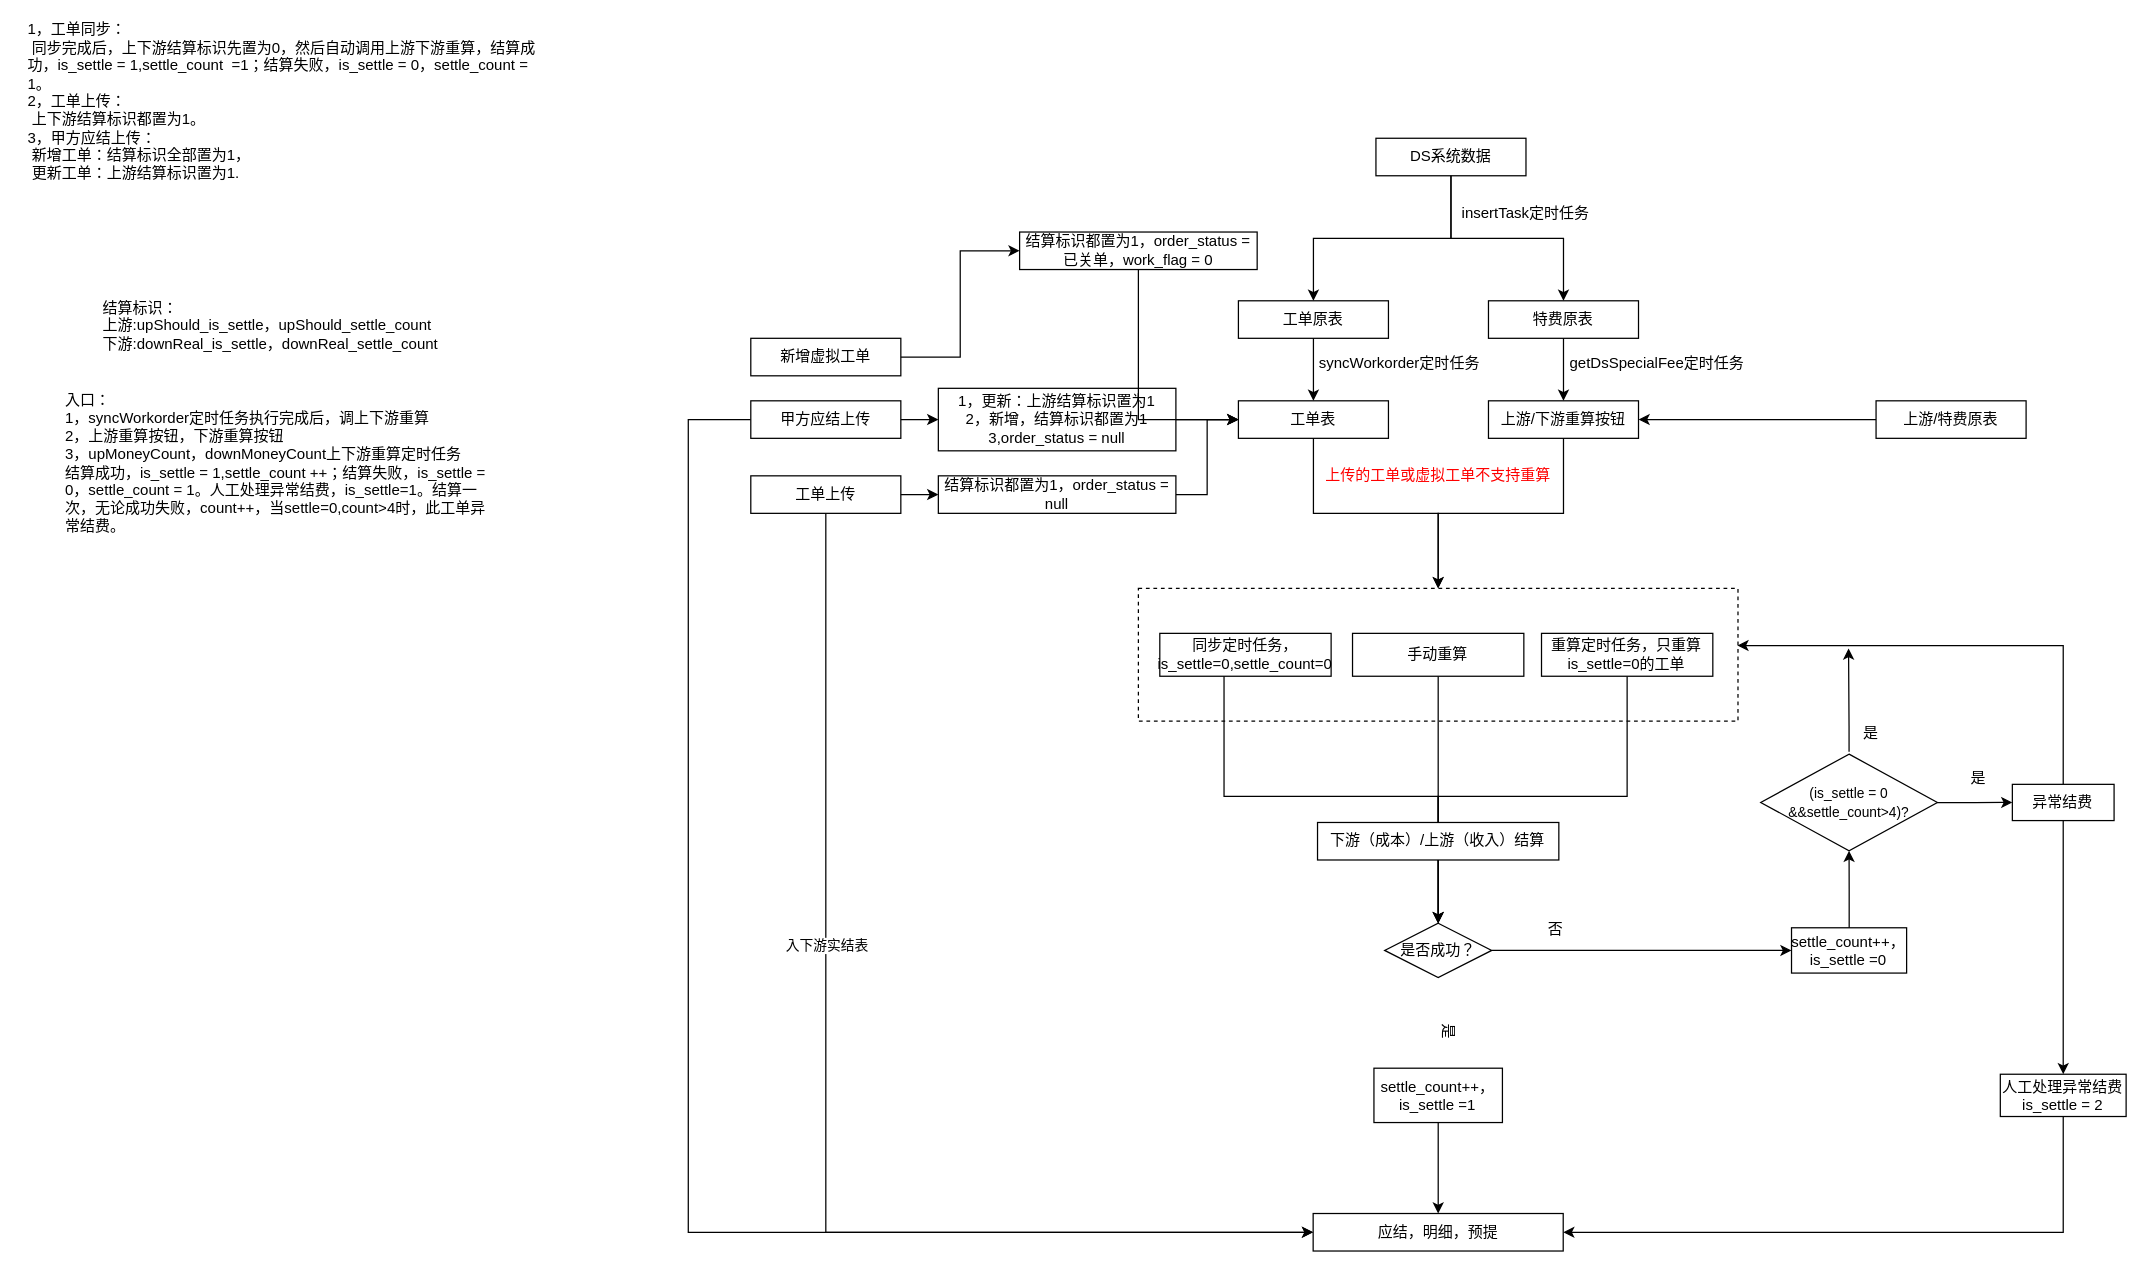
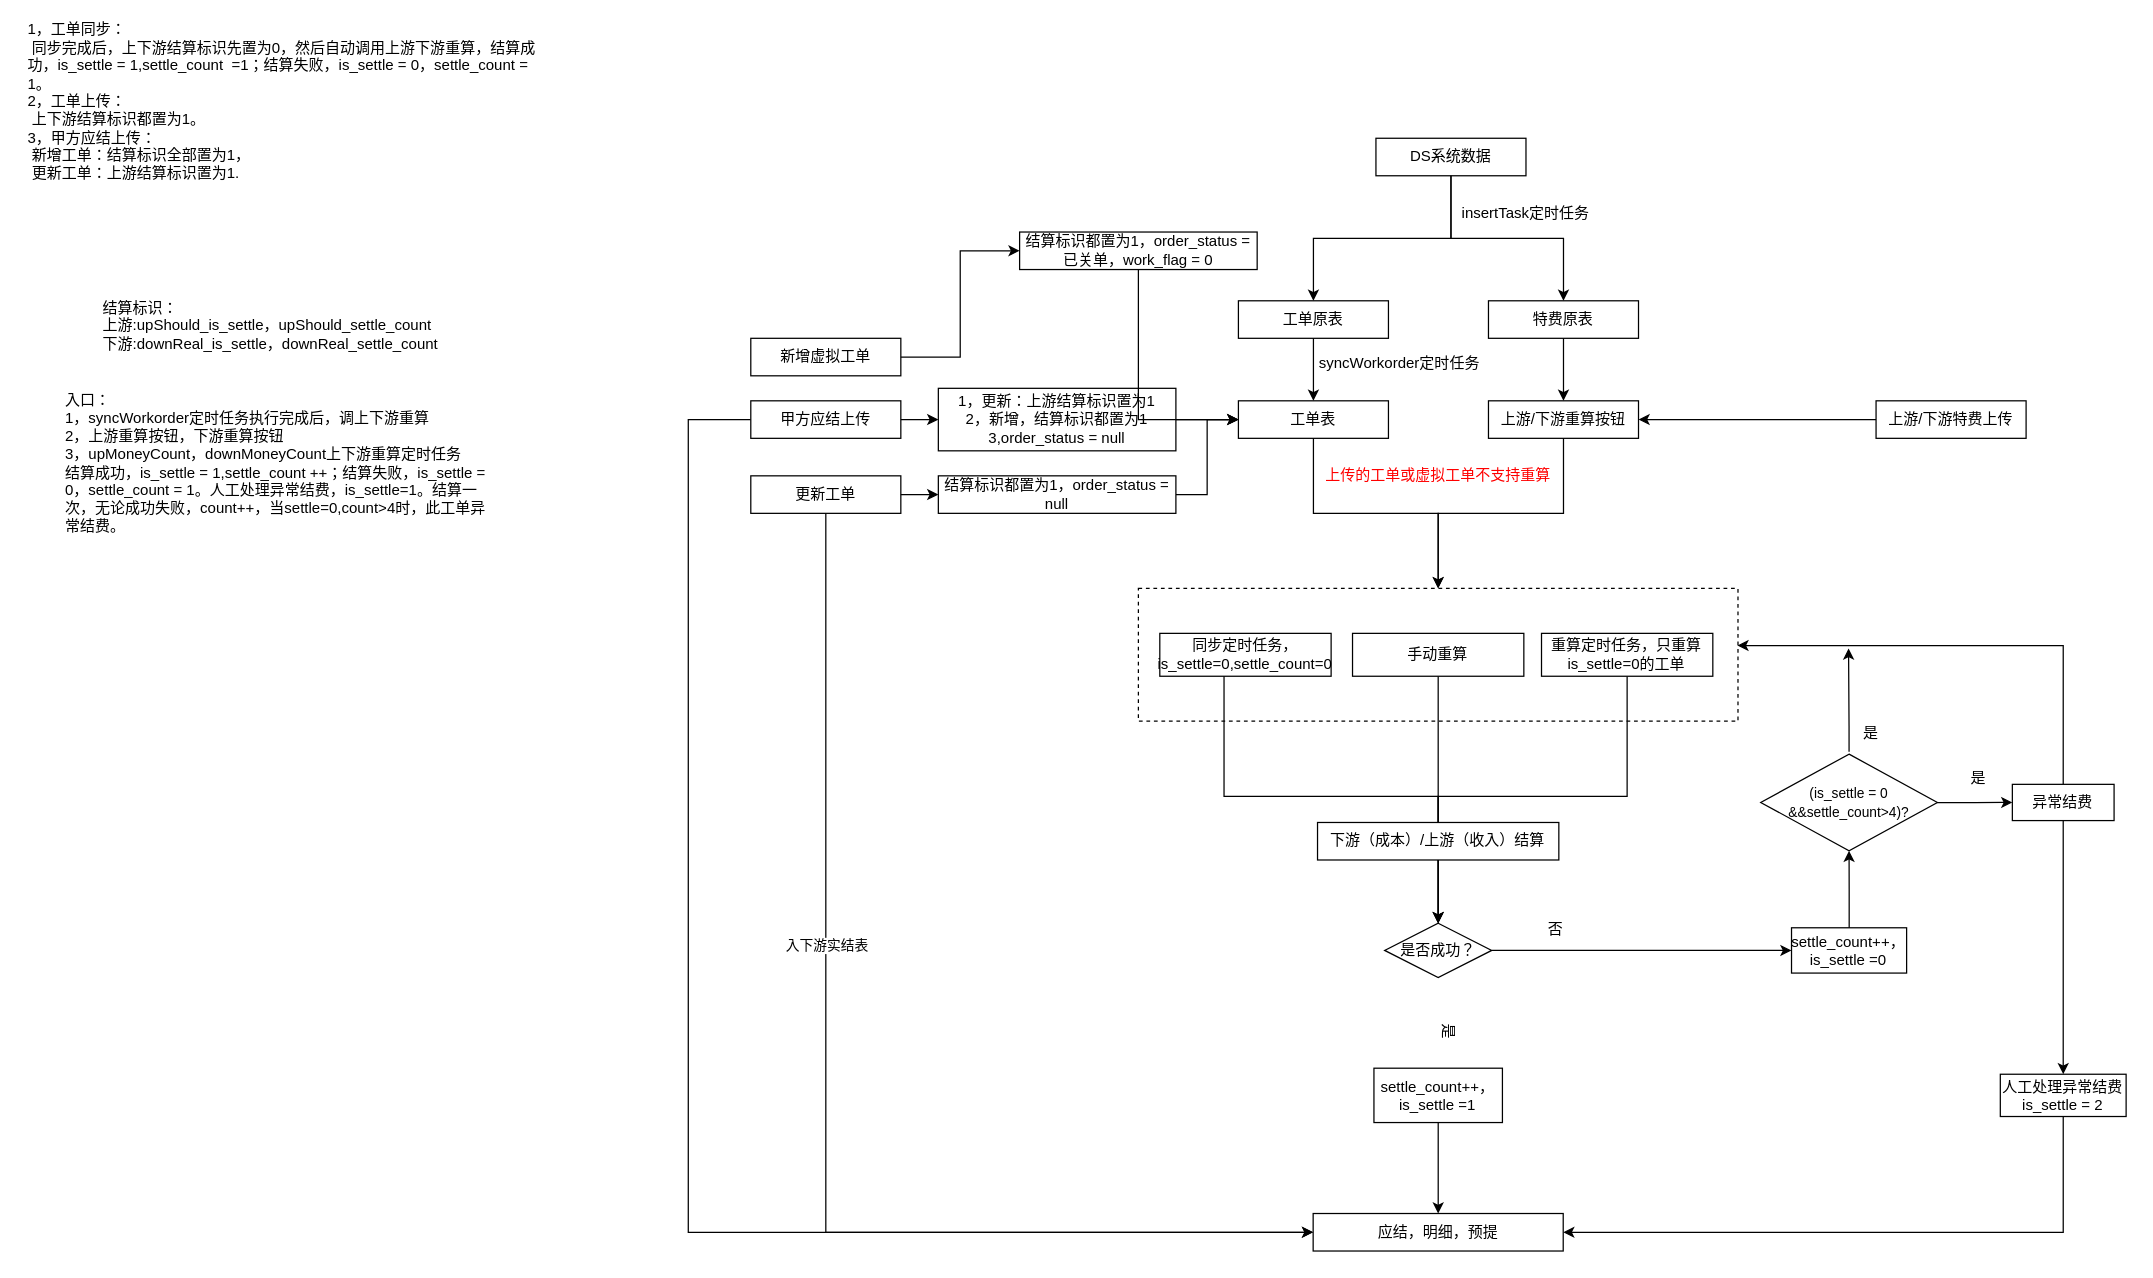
(1657, 363) -> none
(1951, 419) -> (1951, 419)
(826, 494) -> (826, 494)
